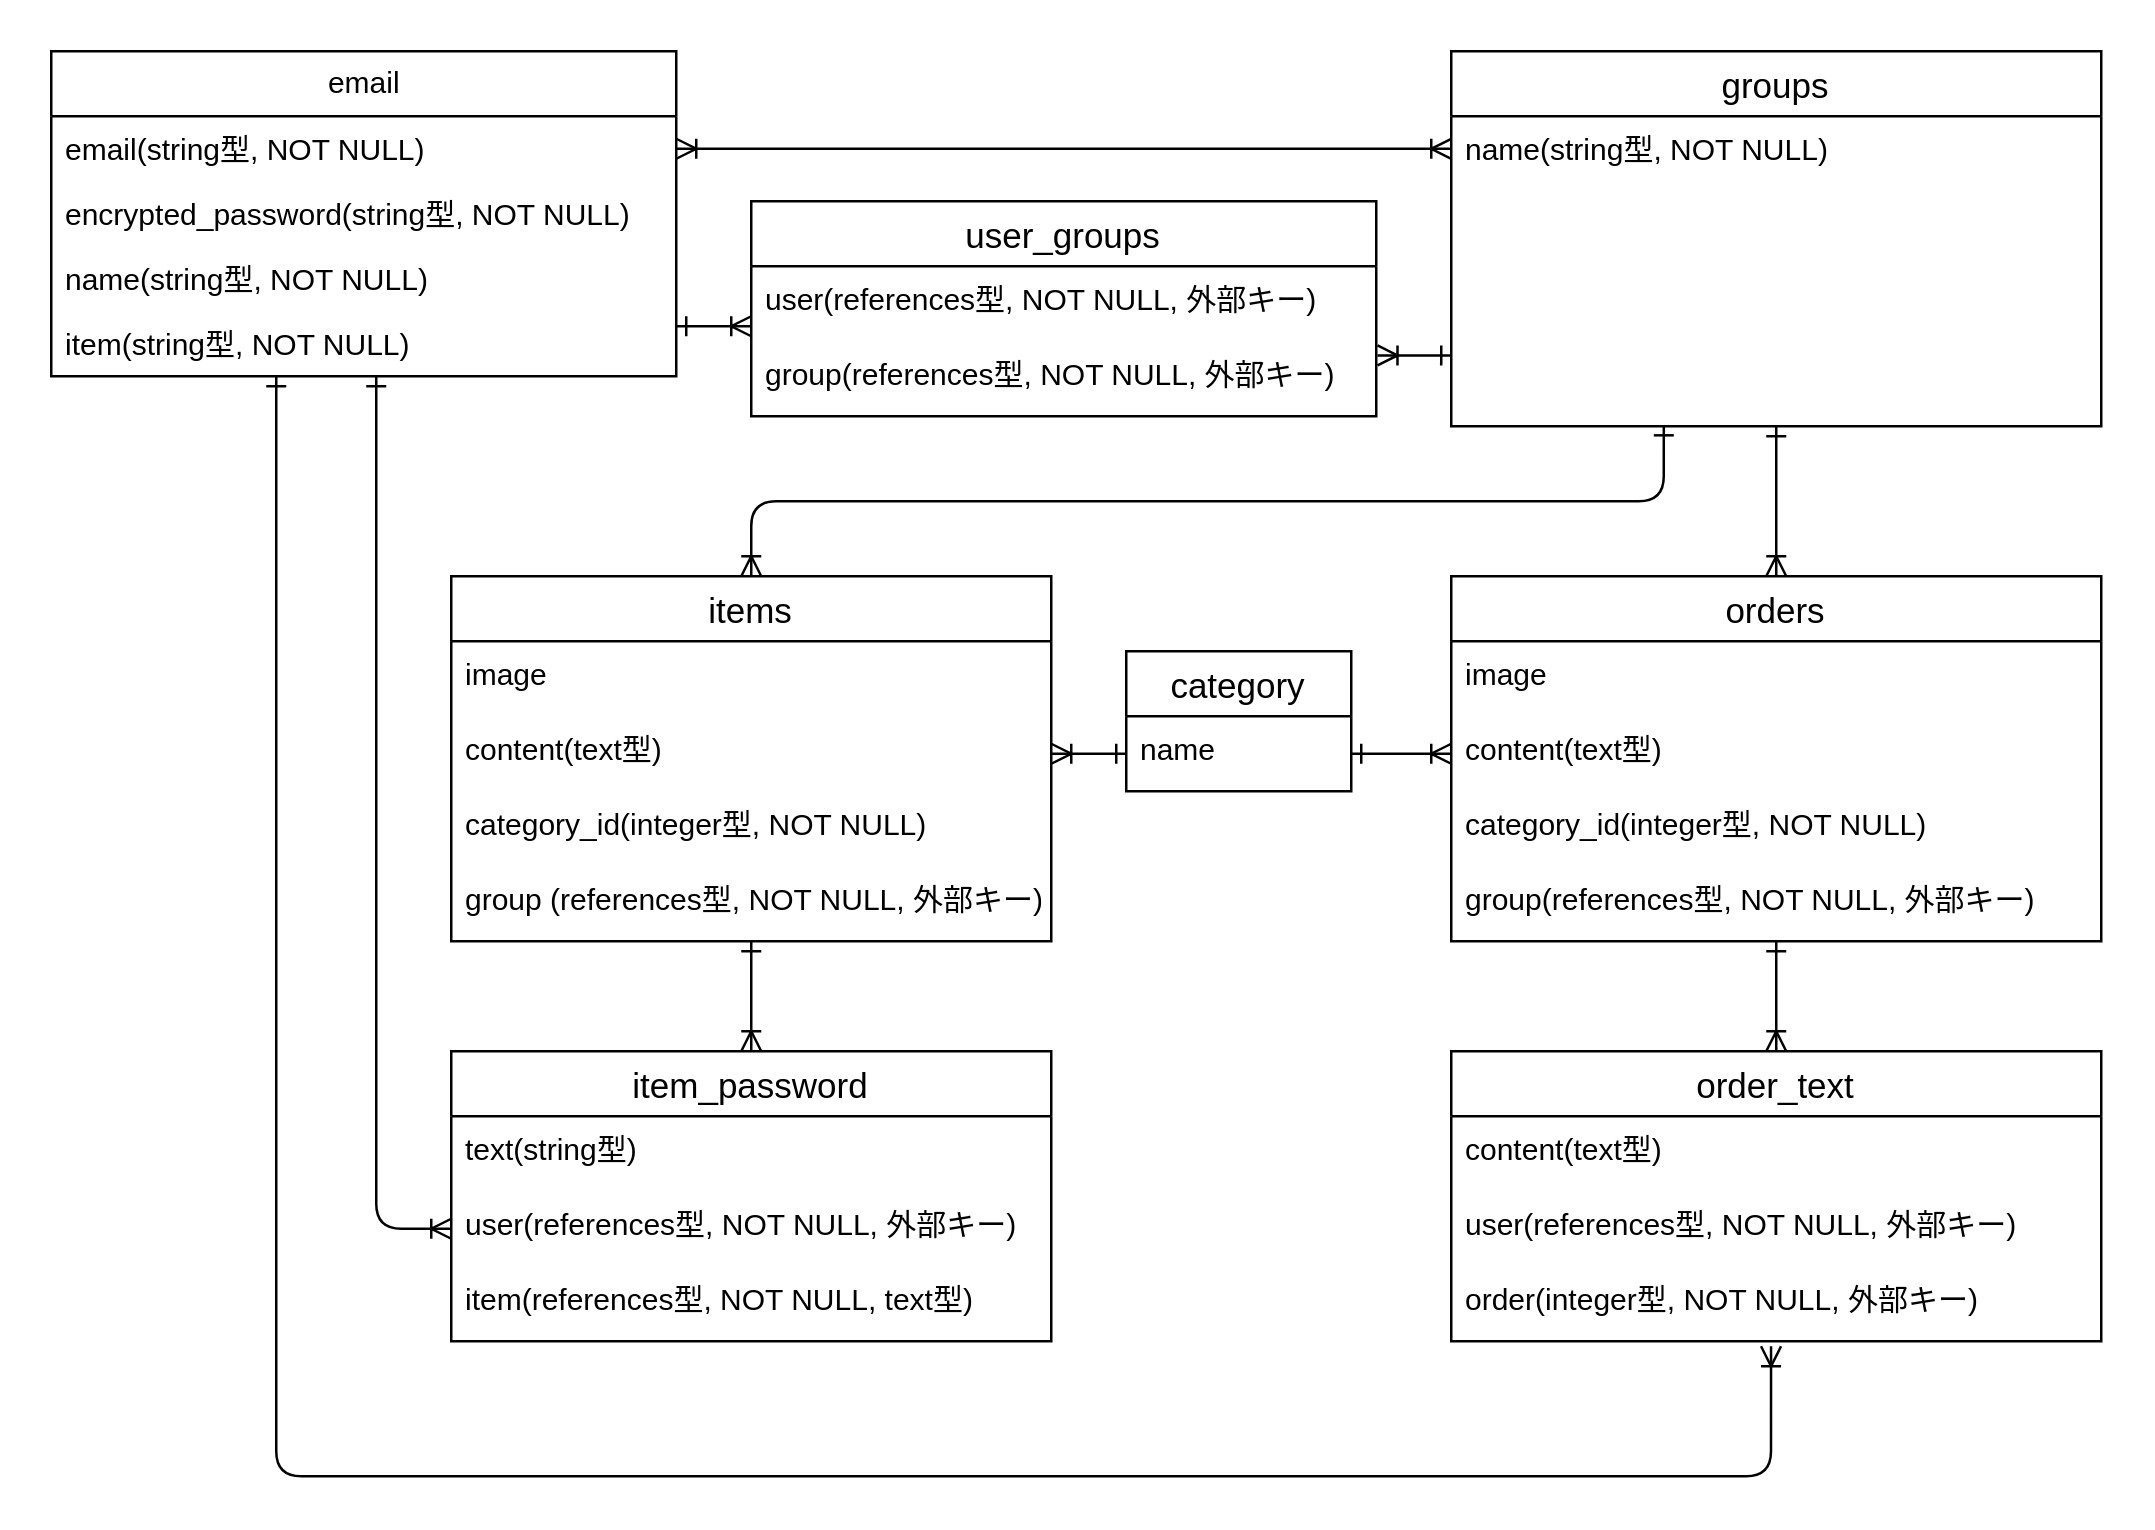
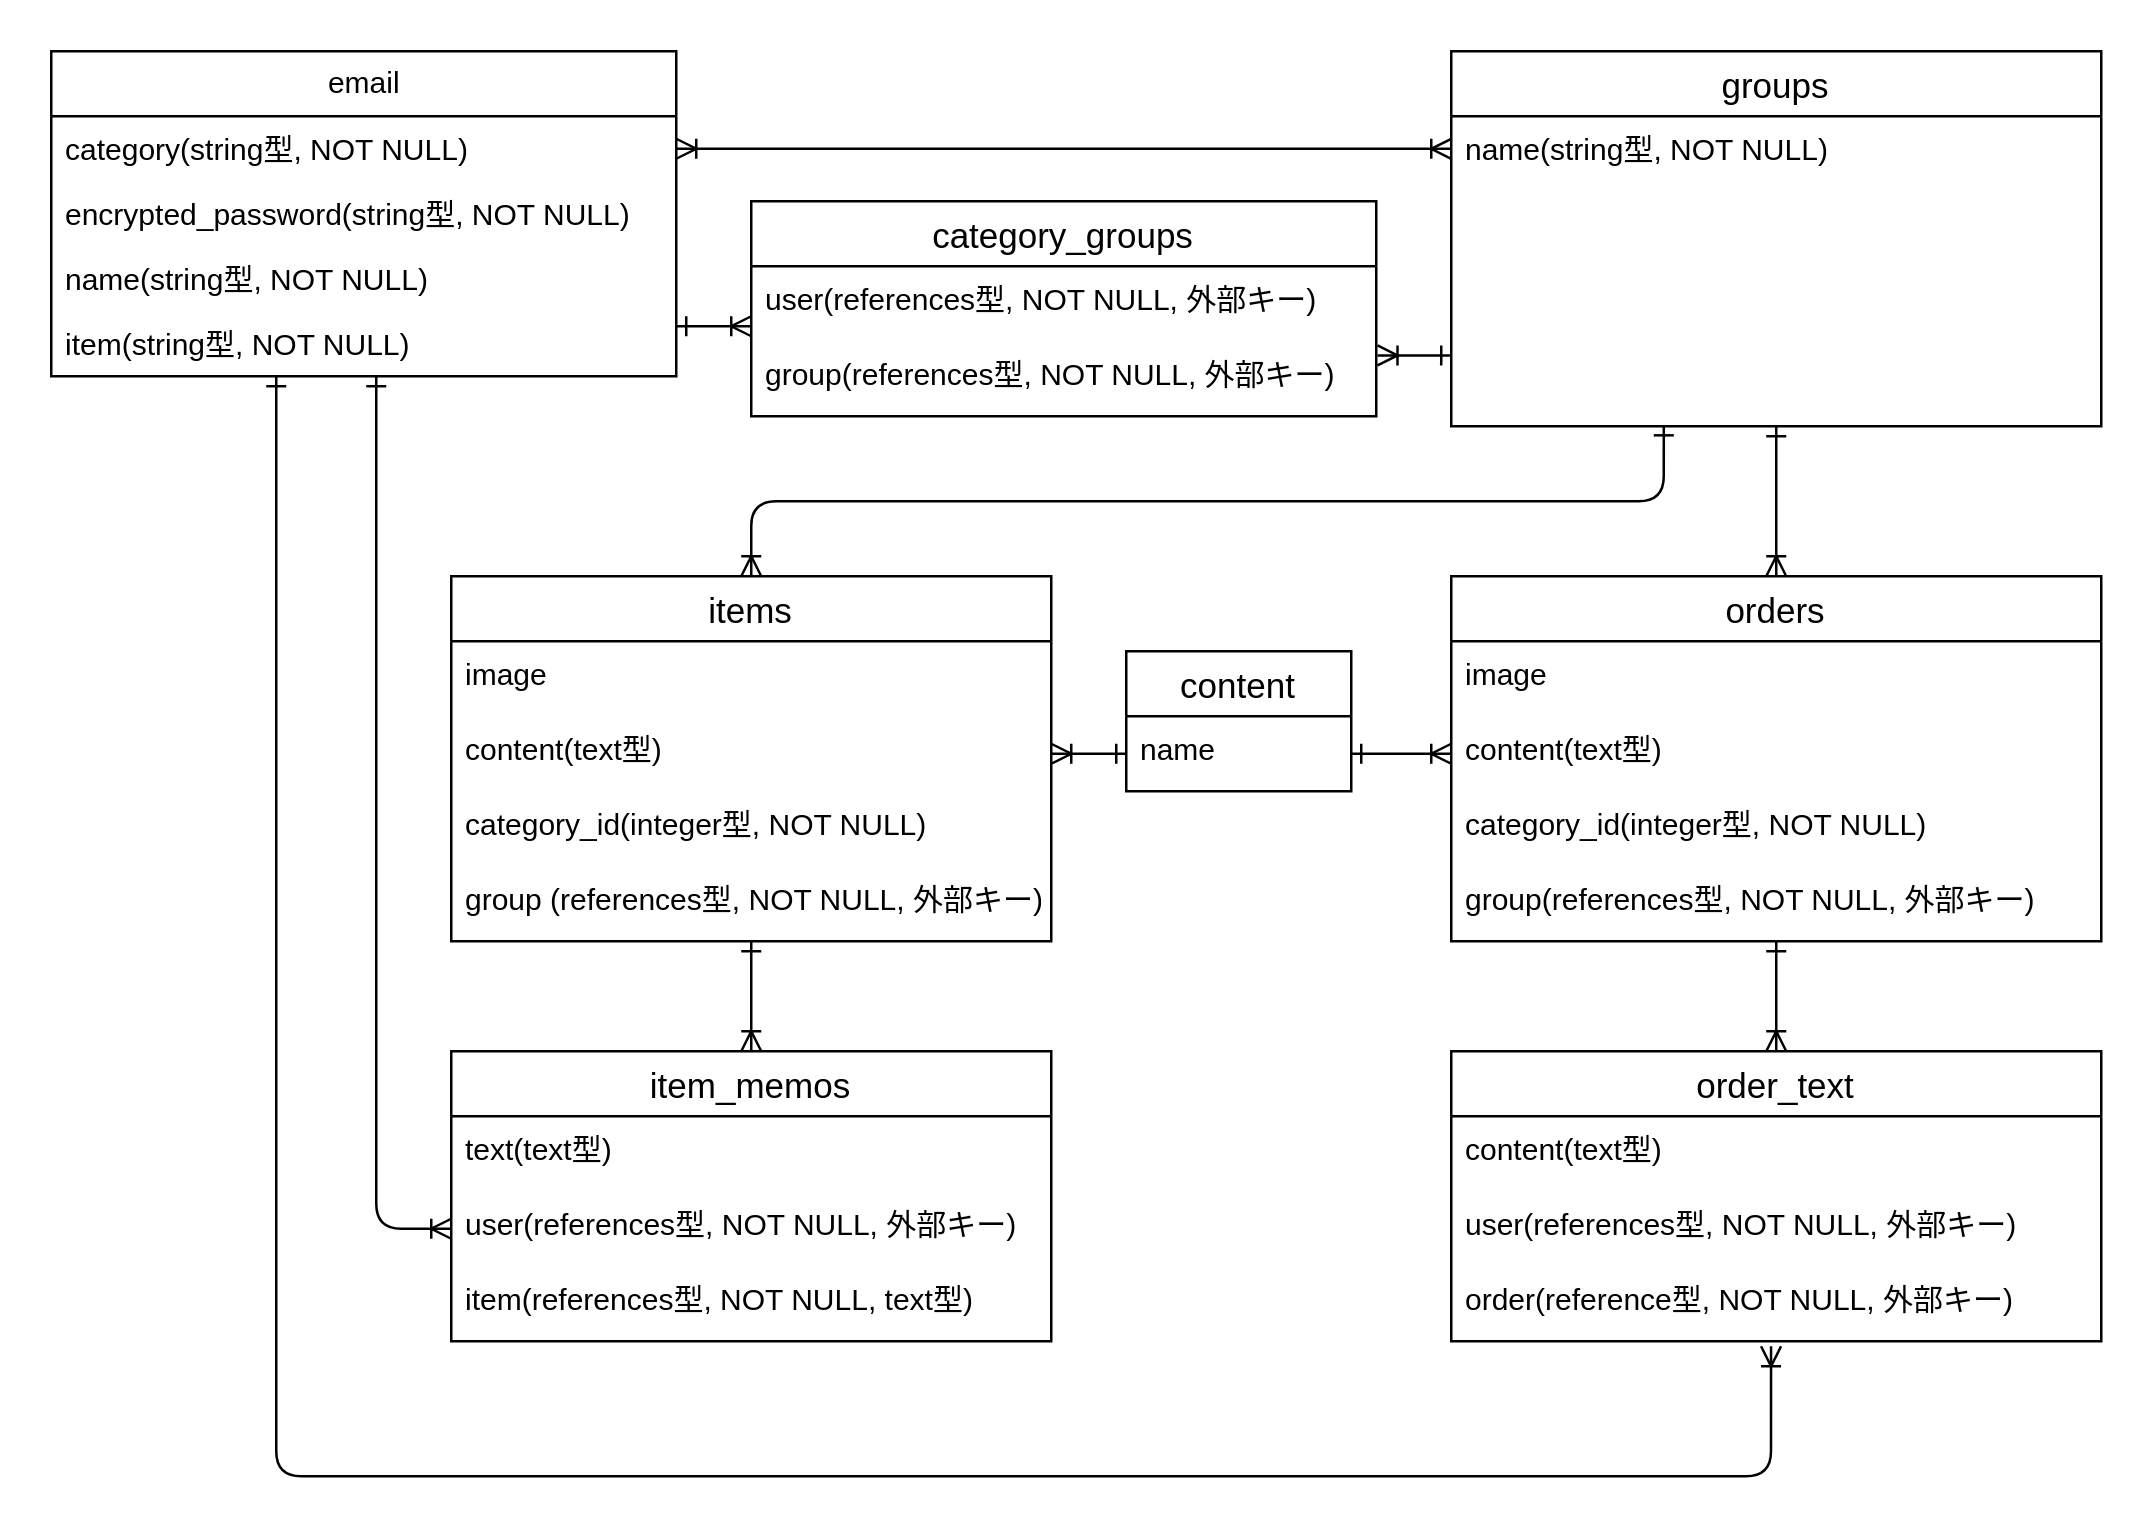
(251, 152) -> (284, 152)
(1063, 236) -> (1063, 236)
(1238, 686) -> (1238, 686)
(750, 1086) -> (750, 1086)
(577, 1150) -> (564, 1150)
(1735, 1300) -> (1756, 1300)
